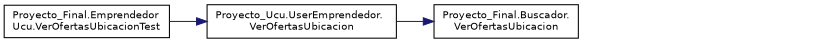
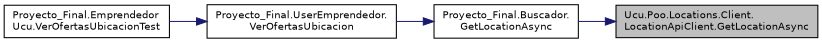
(302, 21) -> (302, 21)
(506, 21) -> (506, 21)
none -> (717, 21)
